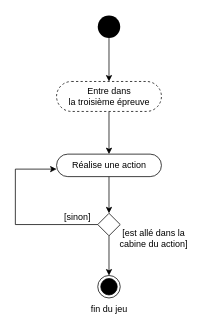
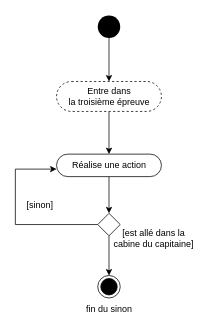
(78, 217) -> (40, 206)
(154, 239) -> (154, 239)
(110, 309) -> (110, 309)
